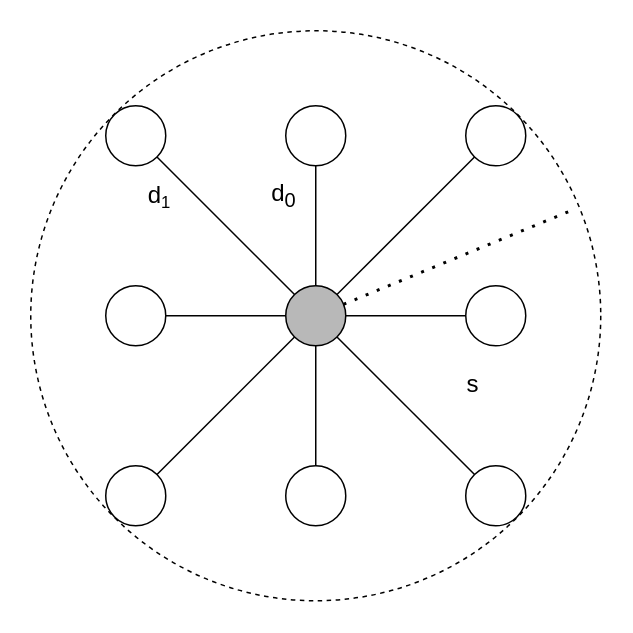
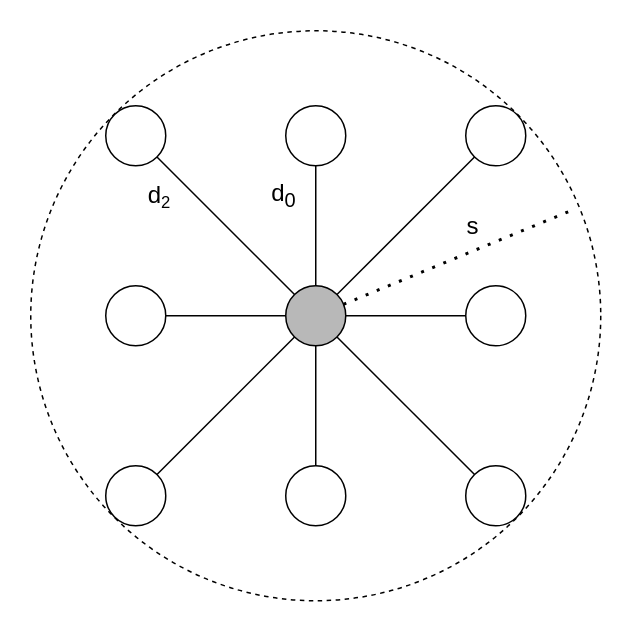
(160, 196) -> (160, 196)
(473, 383) -> (473, 226)
